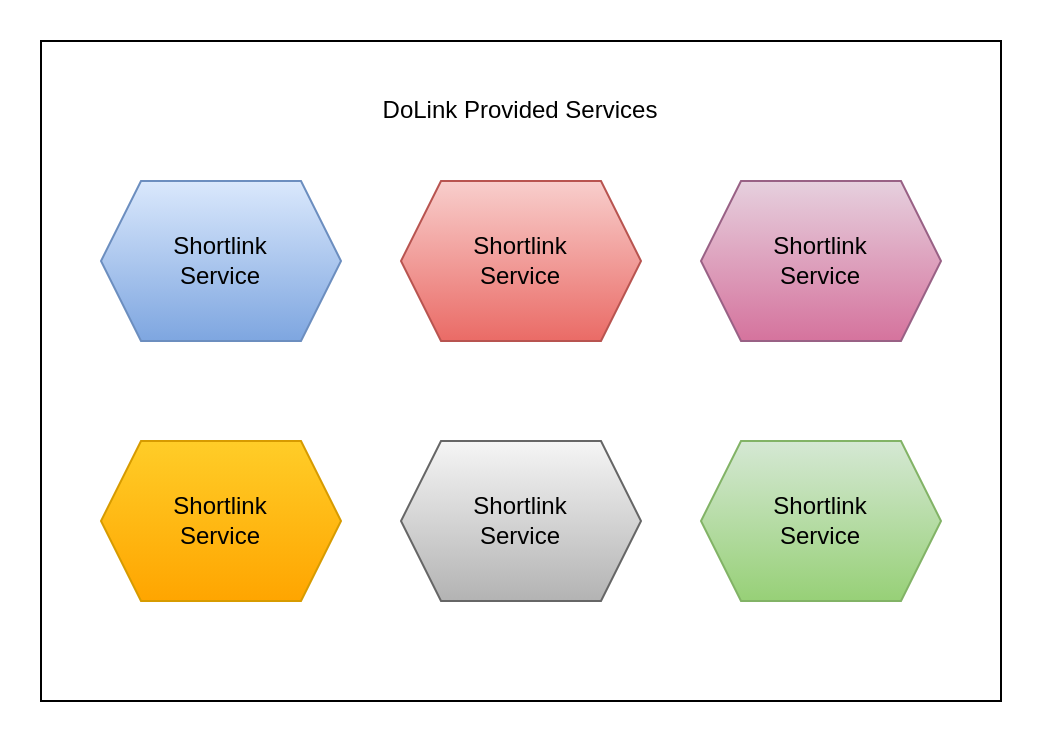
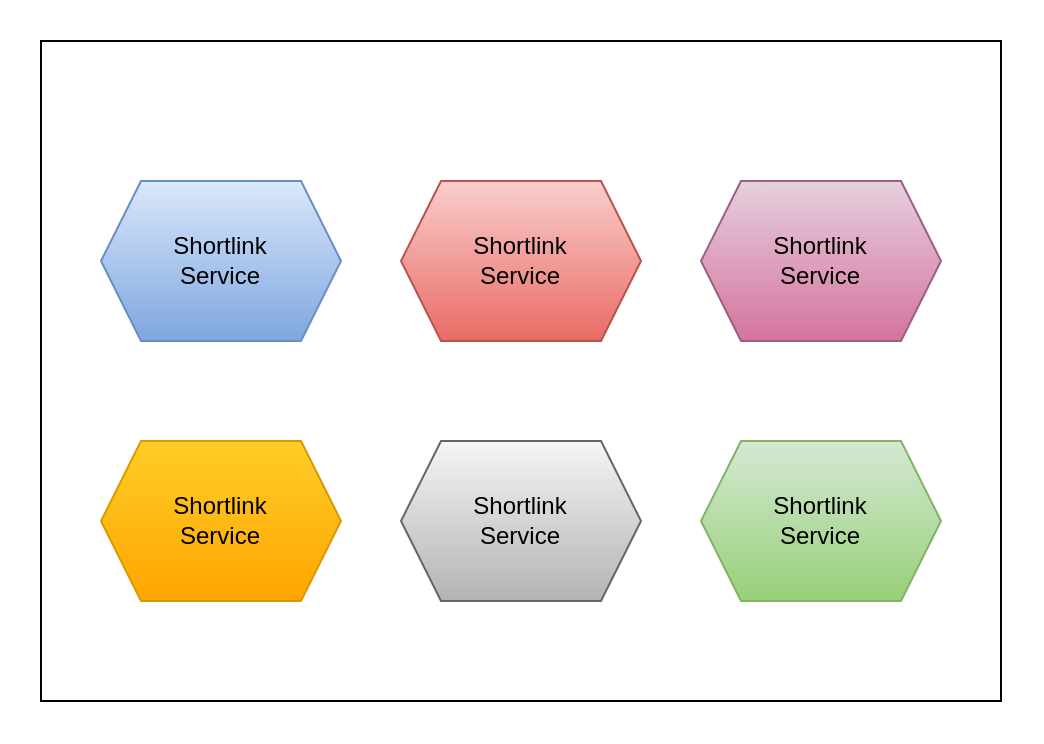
(521, 111) -> none
